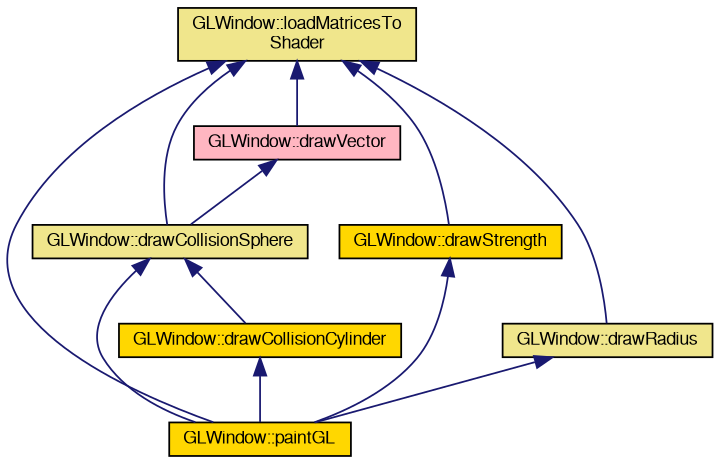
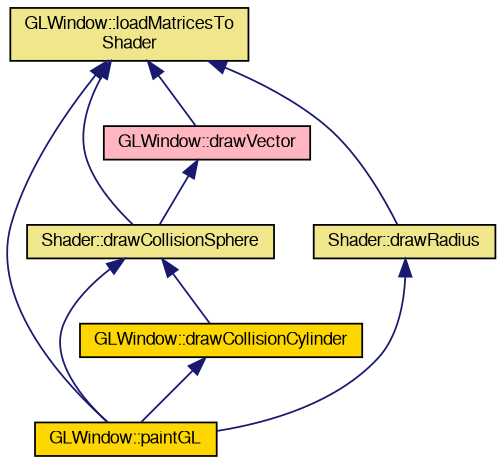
(170, 242) -> (151, 242)
(451, 242) -> none
(608, 340) -> (405, 242)
